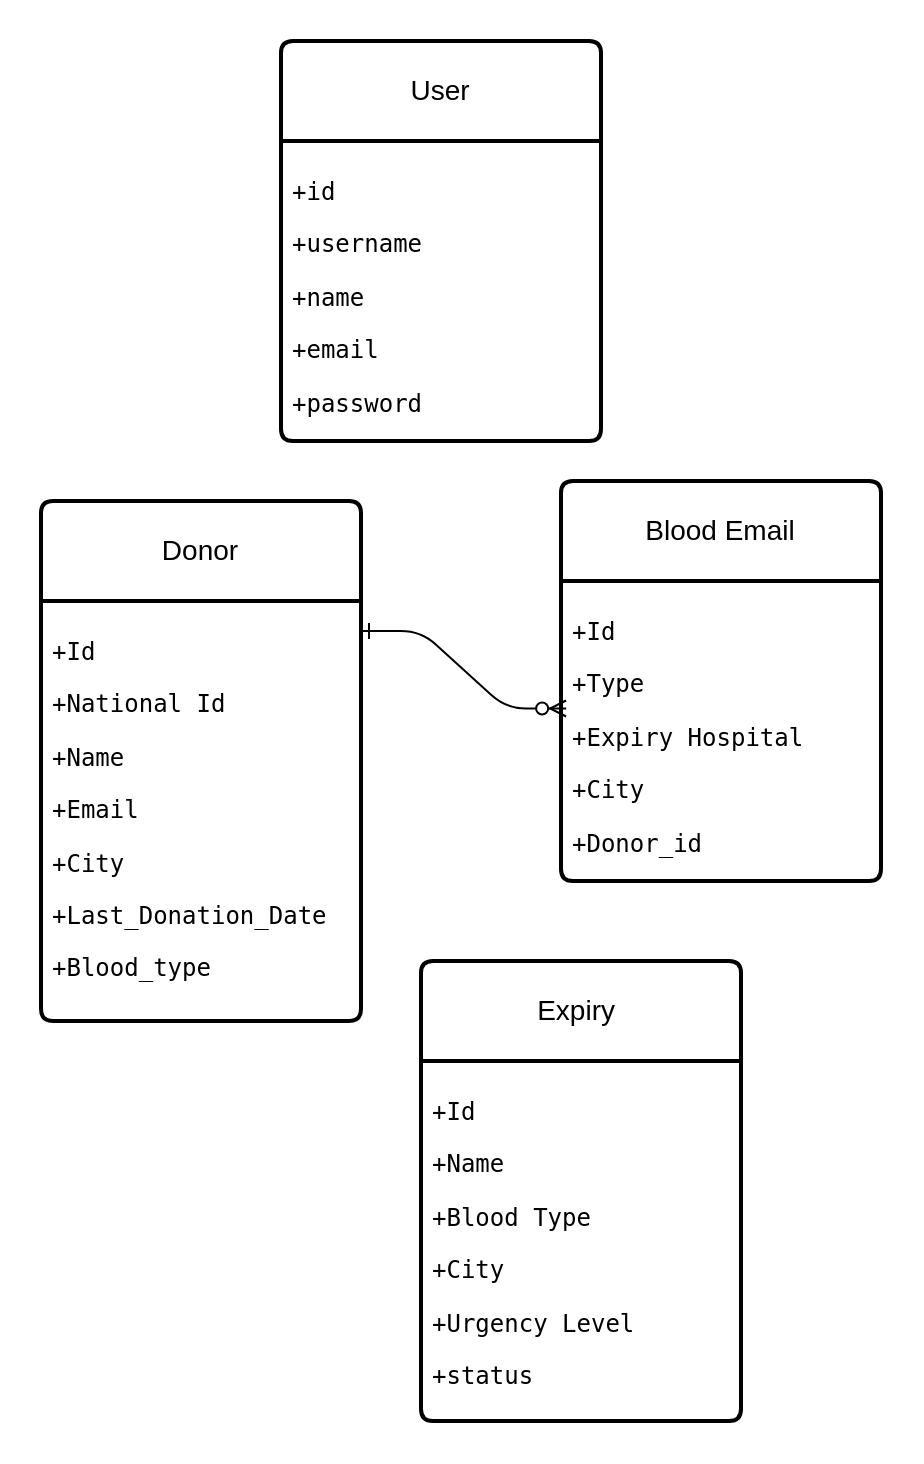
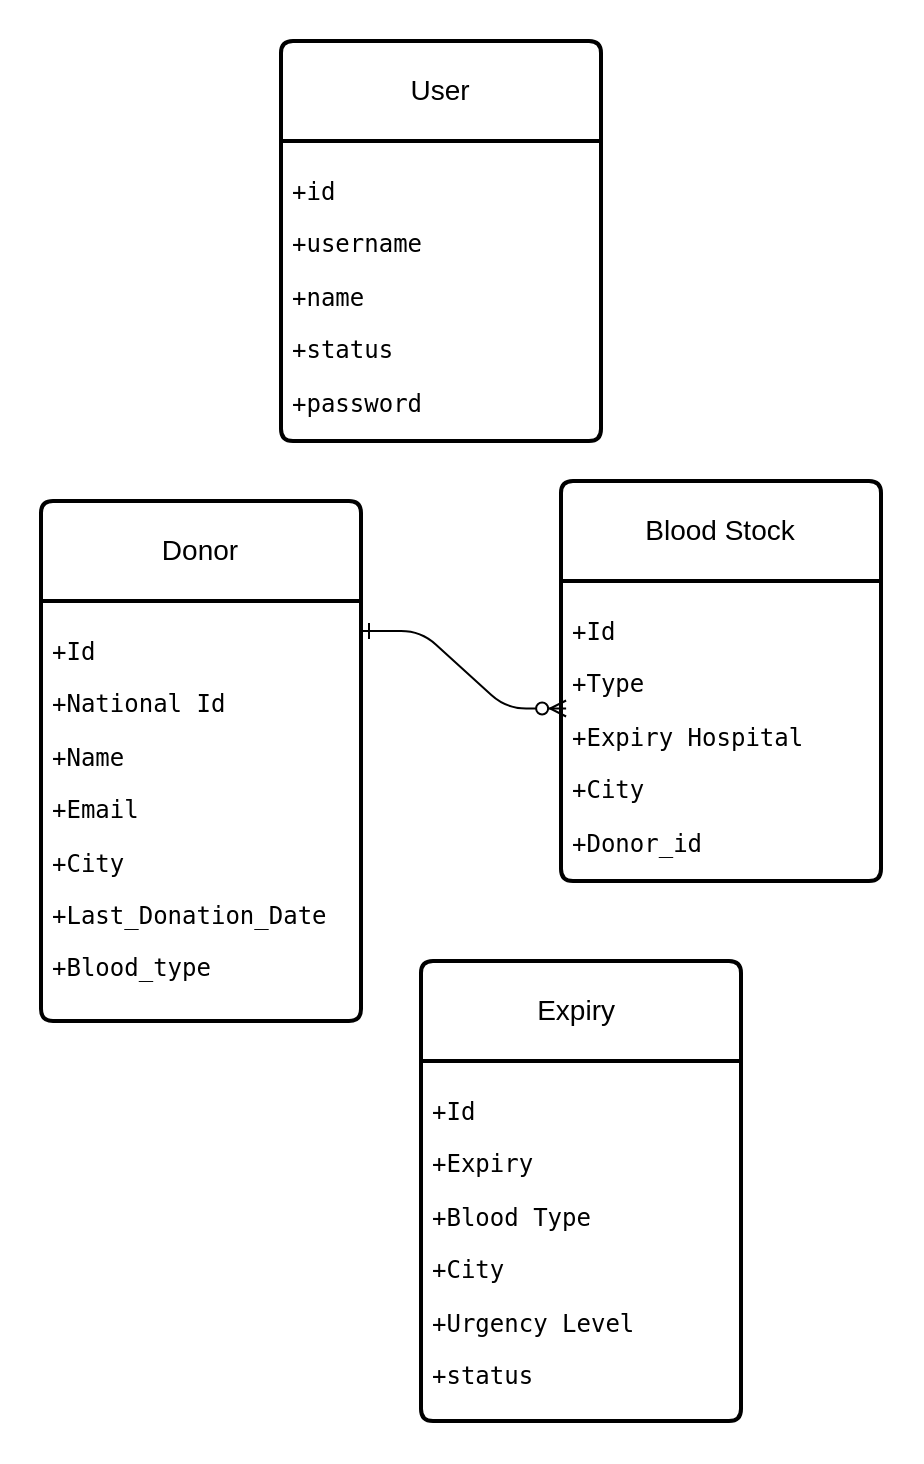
(443, 184) -> (443, 184)
(721, 531) -> (721, 531)
(583, 1104) -> (583, 1104)
